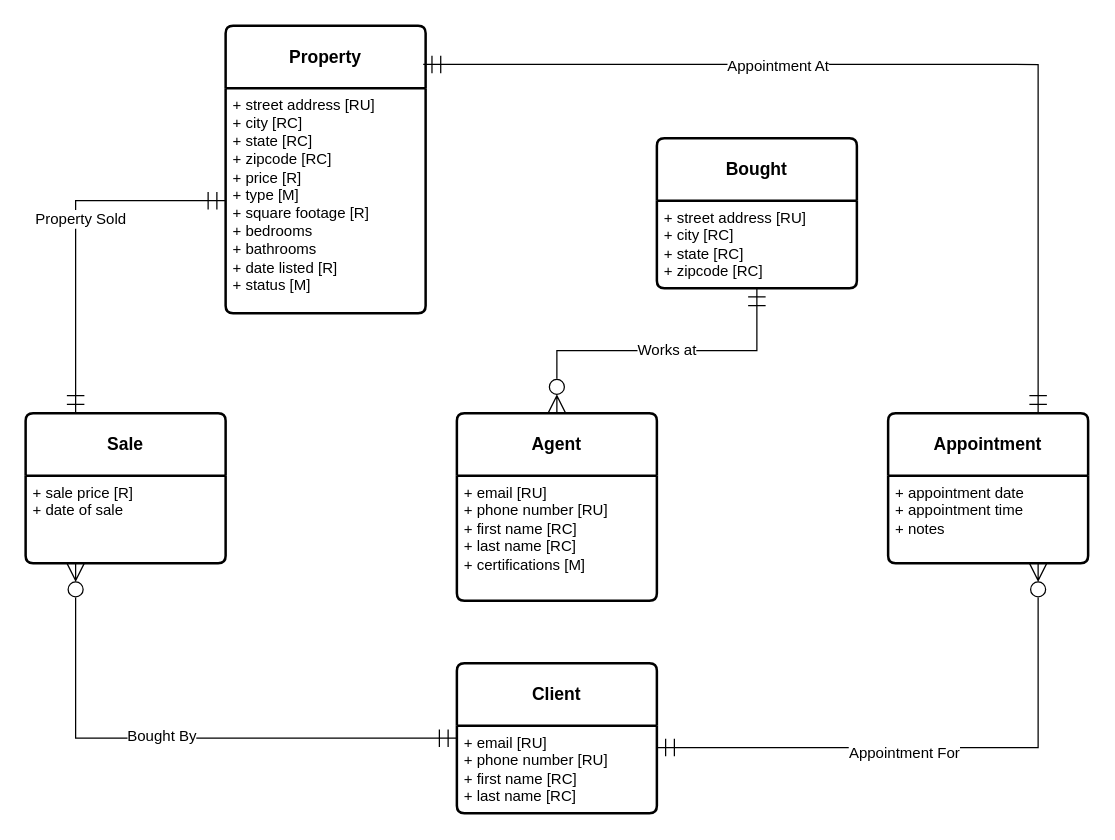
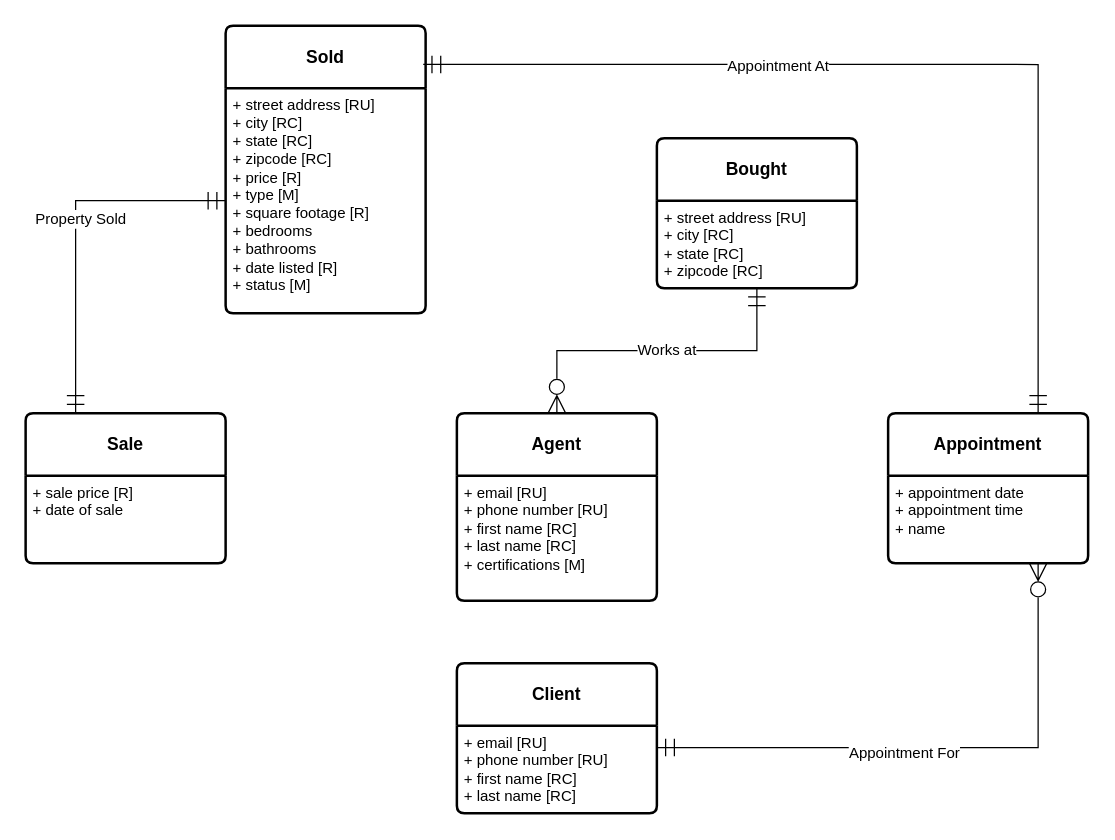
(326, 57) -> (326, 57)
(965, 511) -> (965, 511)
(195, 738) -> none
